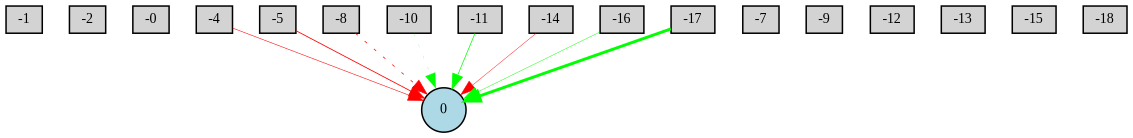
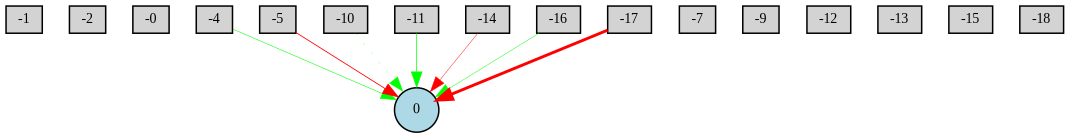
(341, 20) -> none
(321, 62) -> (308, 61)
(575, 62) -> (529, 62)
